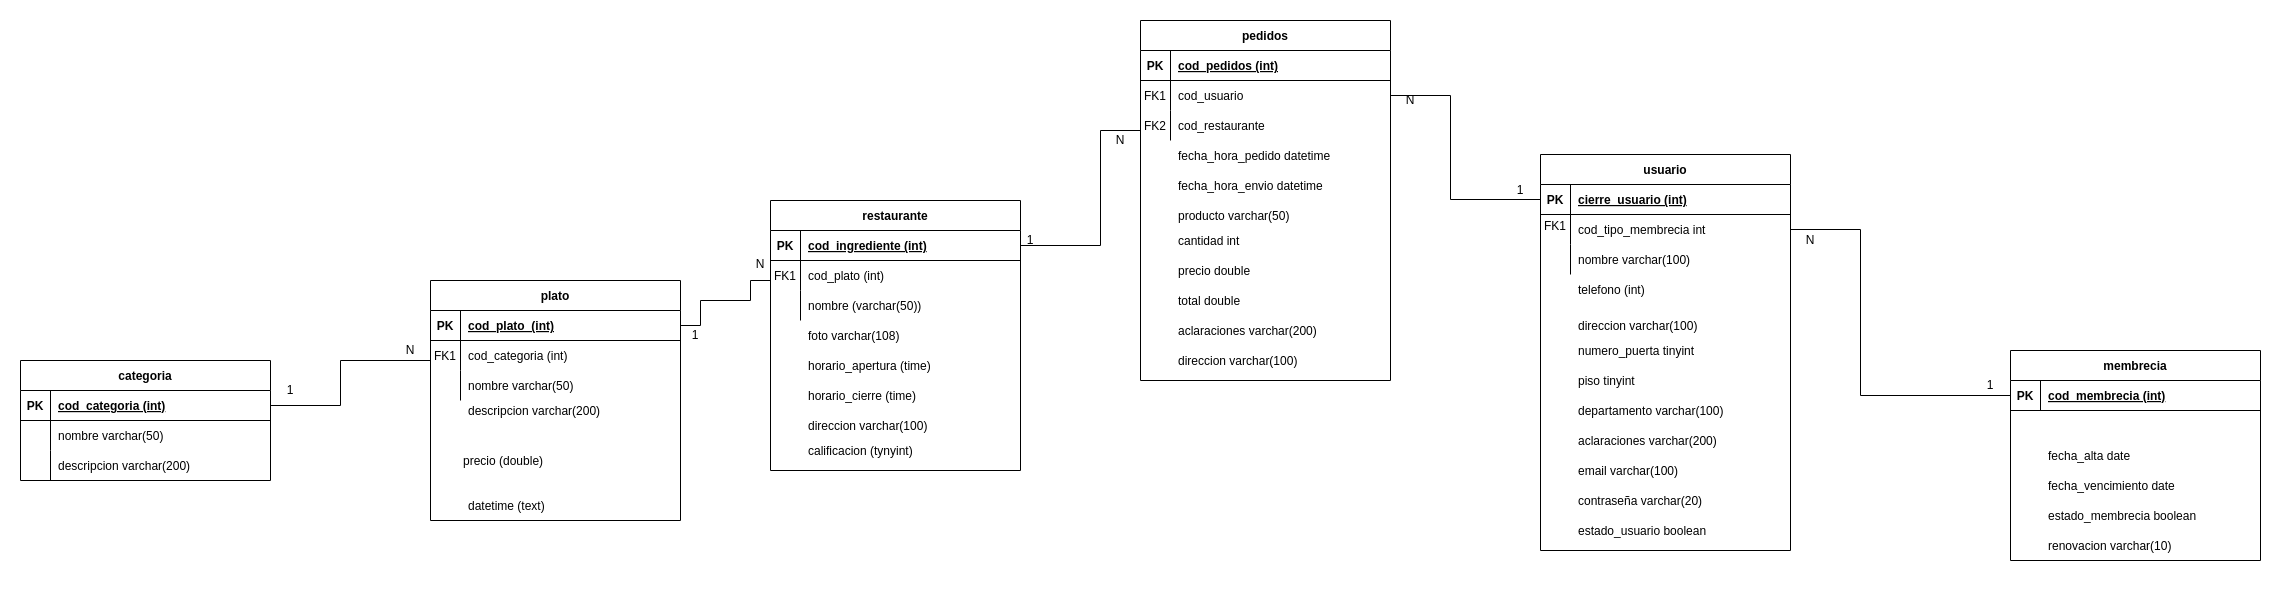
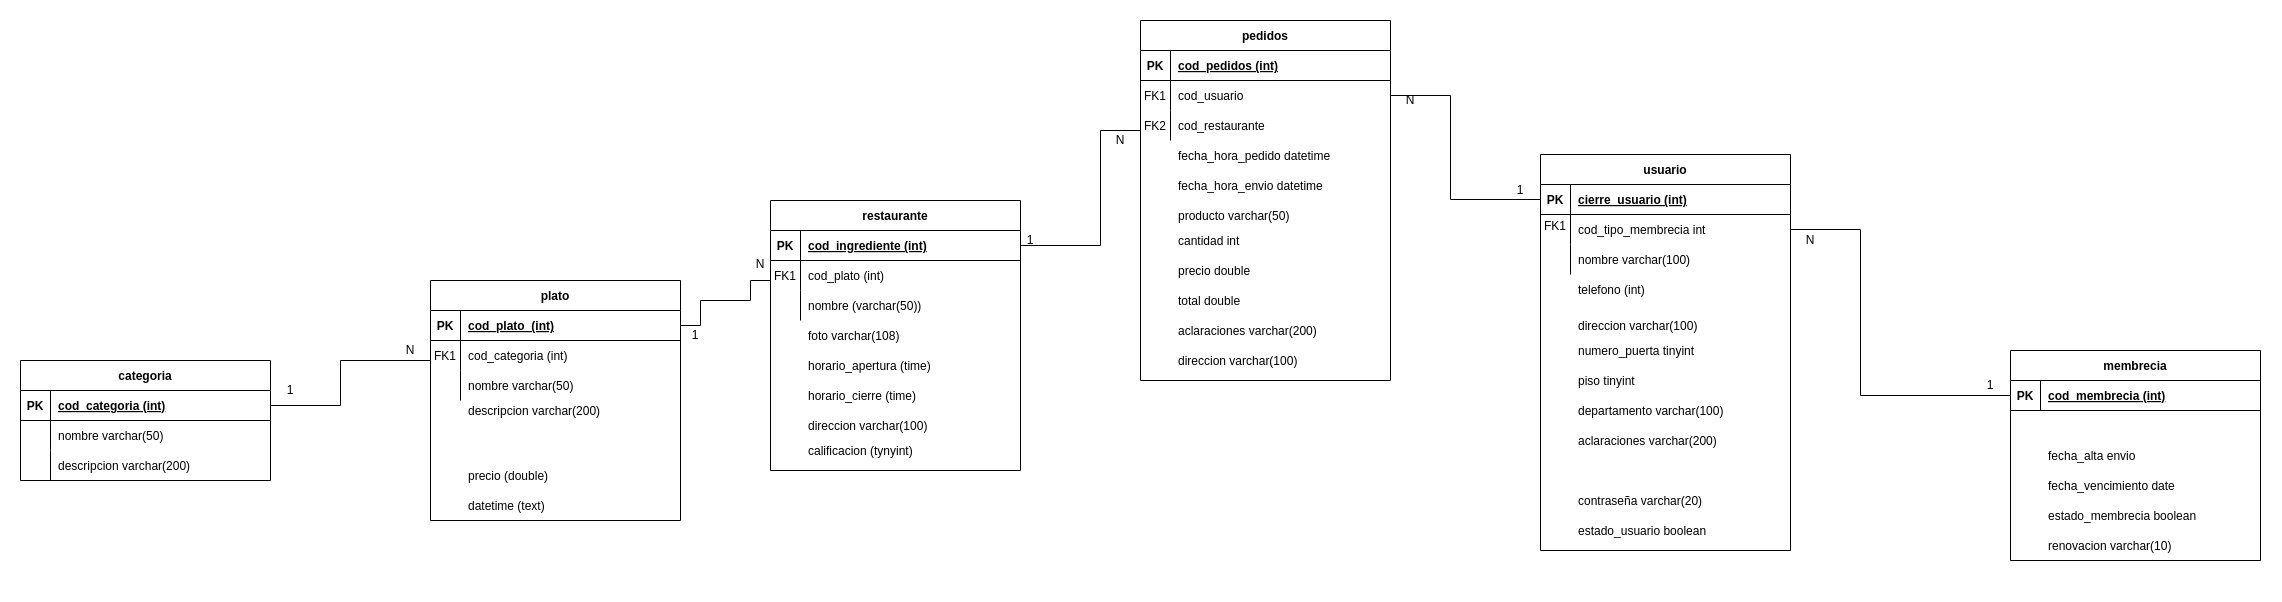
(2095, 456) -> (2097, 456)
(566, 461) -> (571, 476)
(1681, 471) -> none
